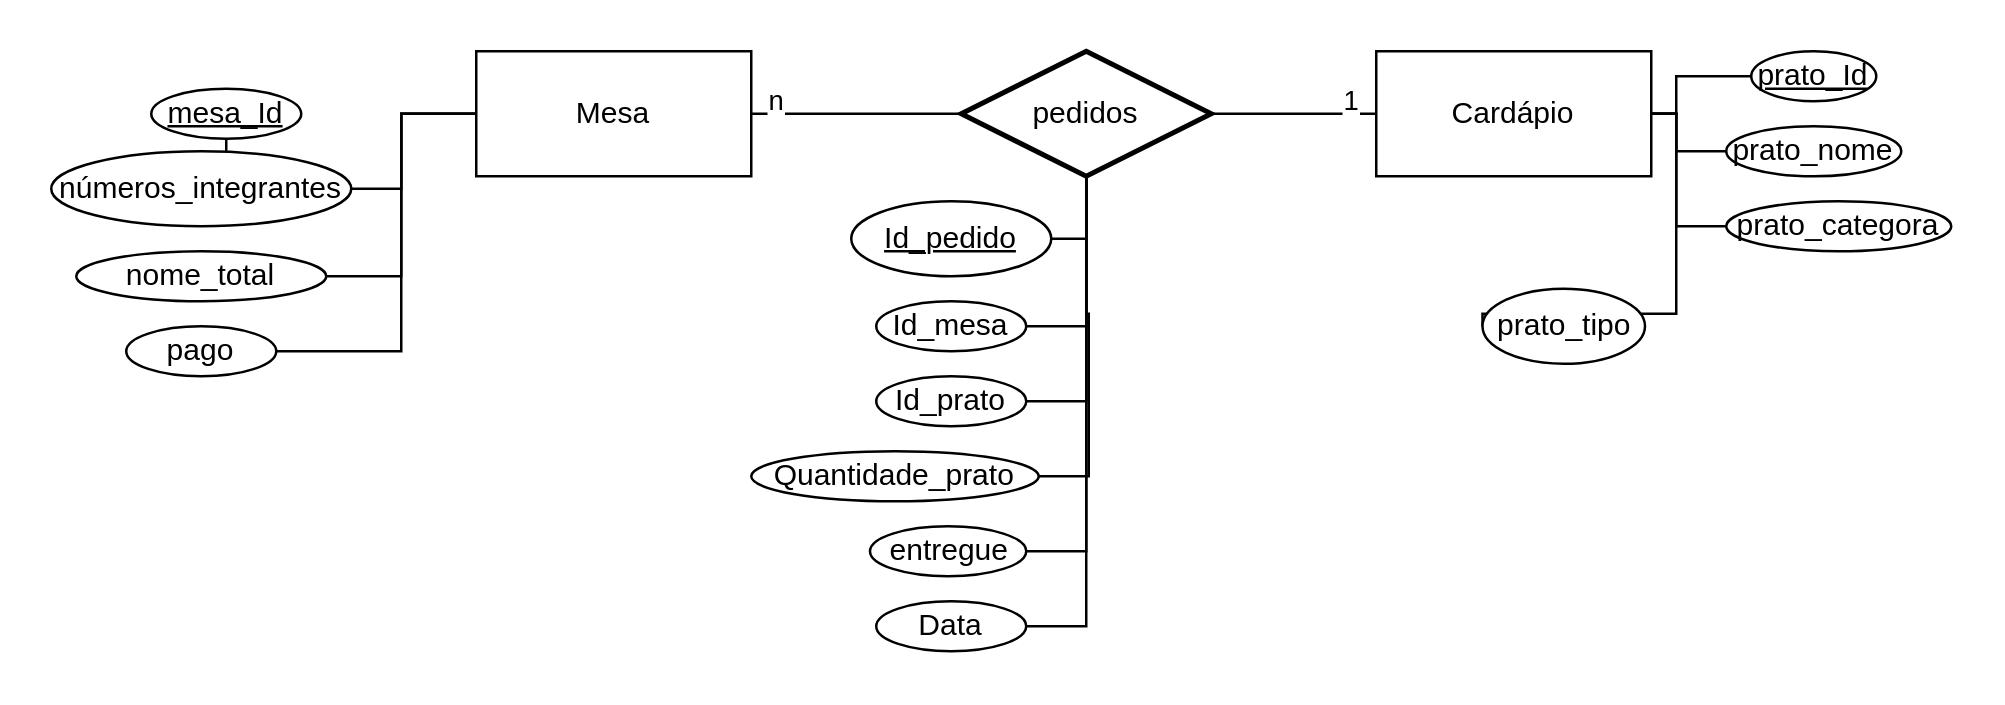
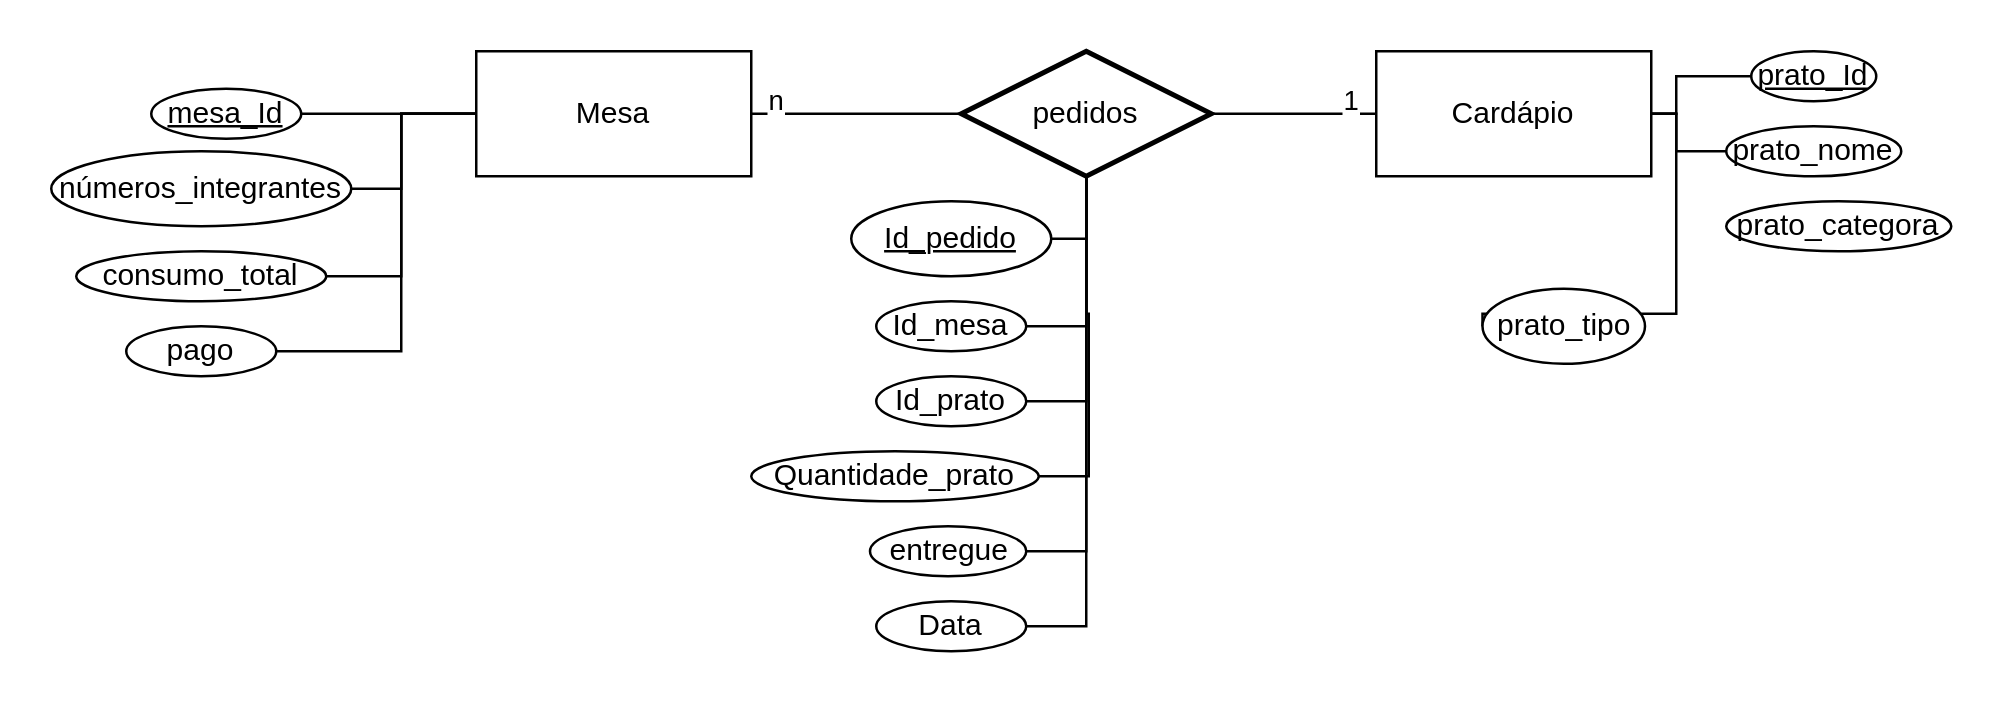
(226, 145) -> (348, 114)
(1703, 226) -> none
(201, 276) -> (201, 276)
